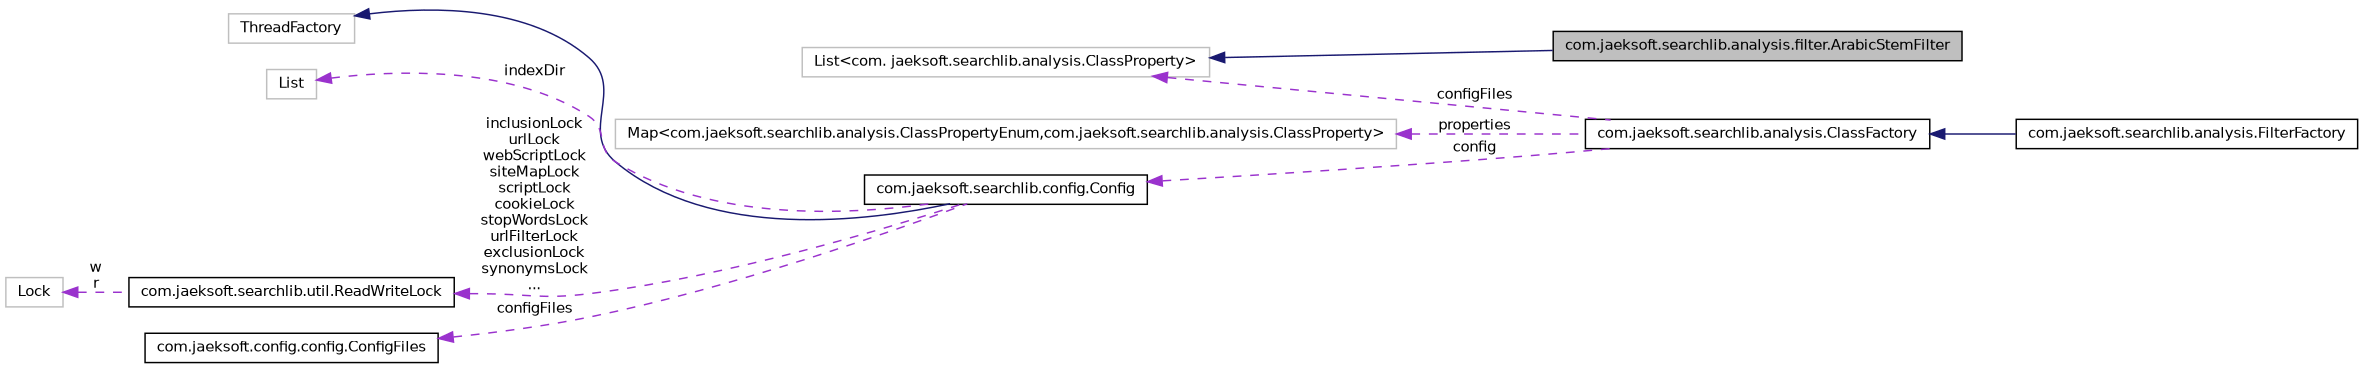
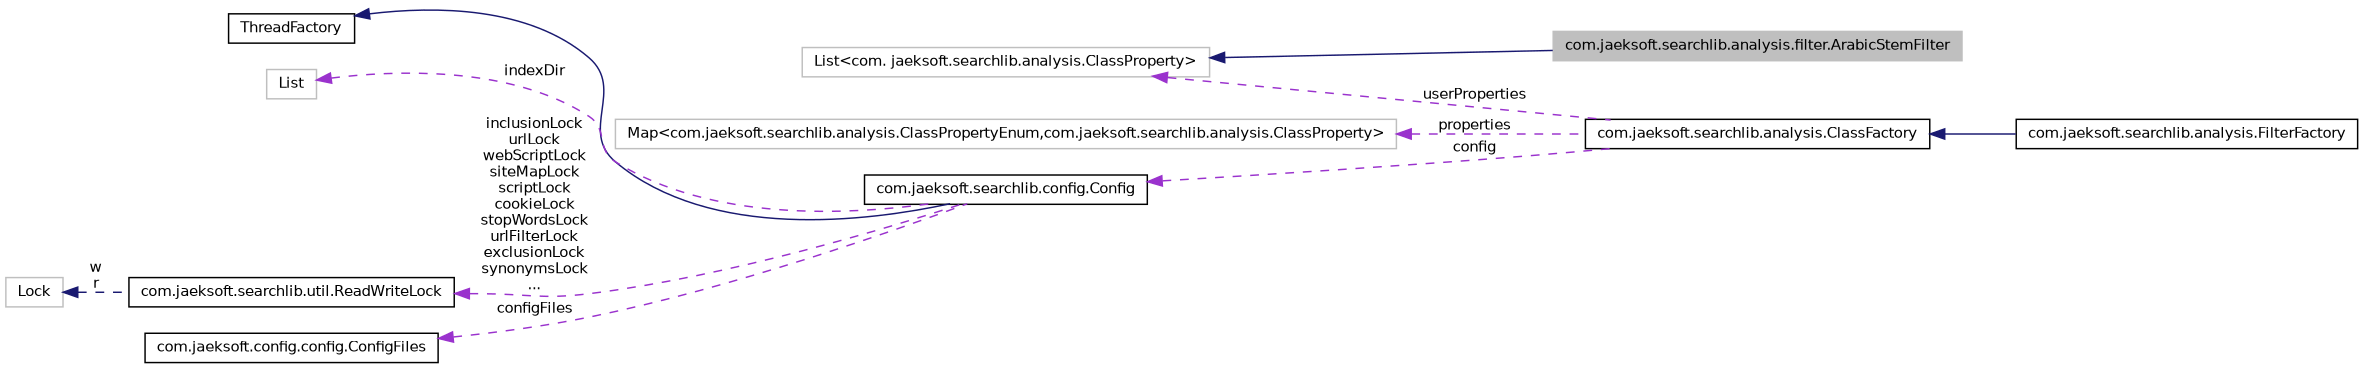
(292, 28) -> (292, 28)
(1758, 46) -> (1758, 46)
(1475, 95) -> (1475, 95)
(103, 292) -> (103, 292)
